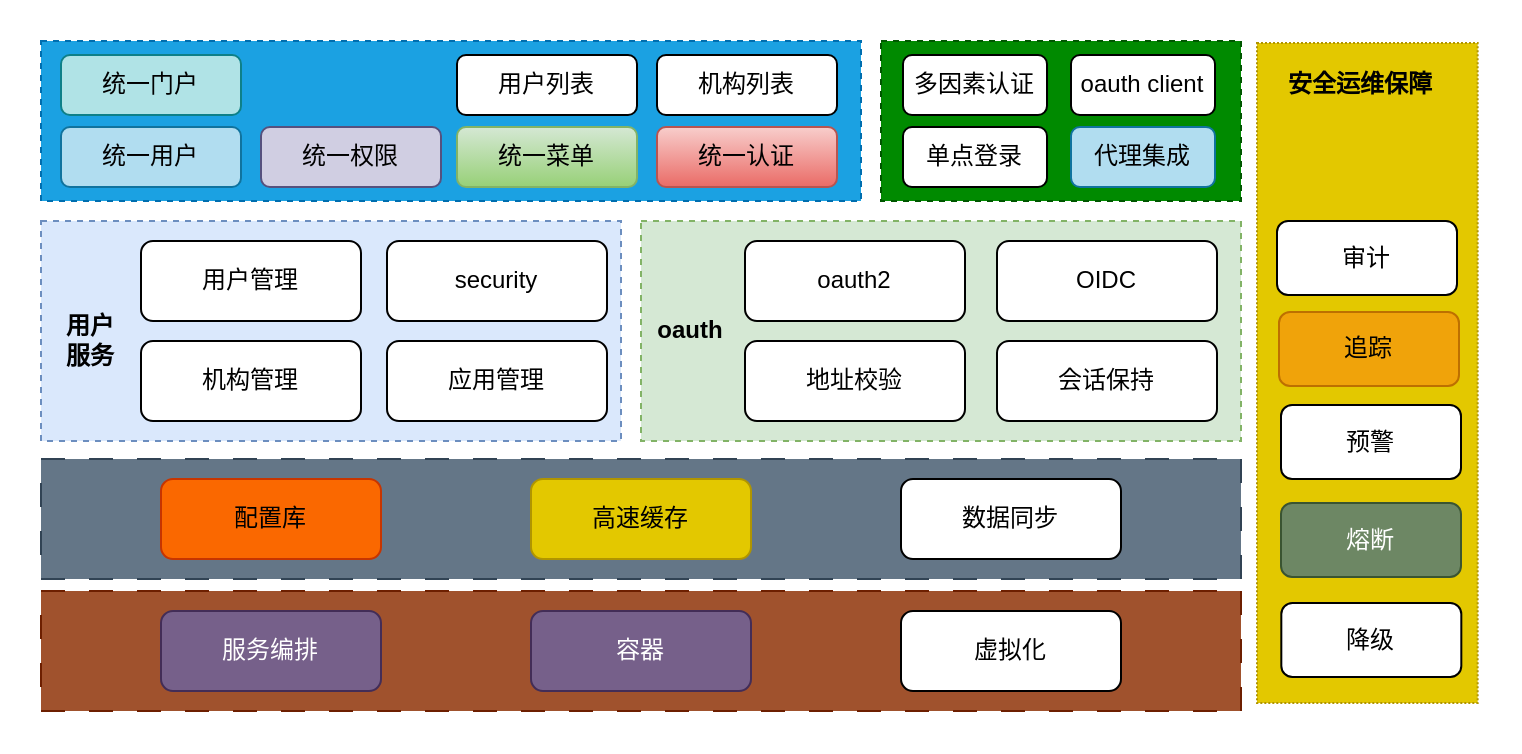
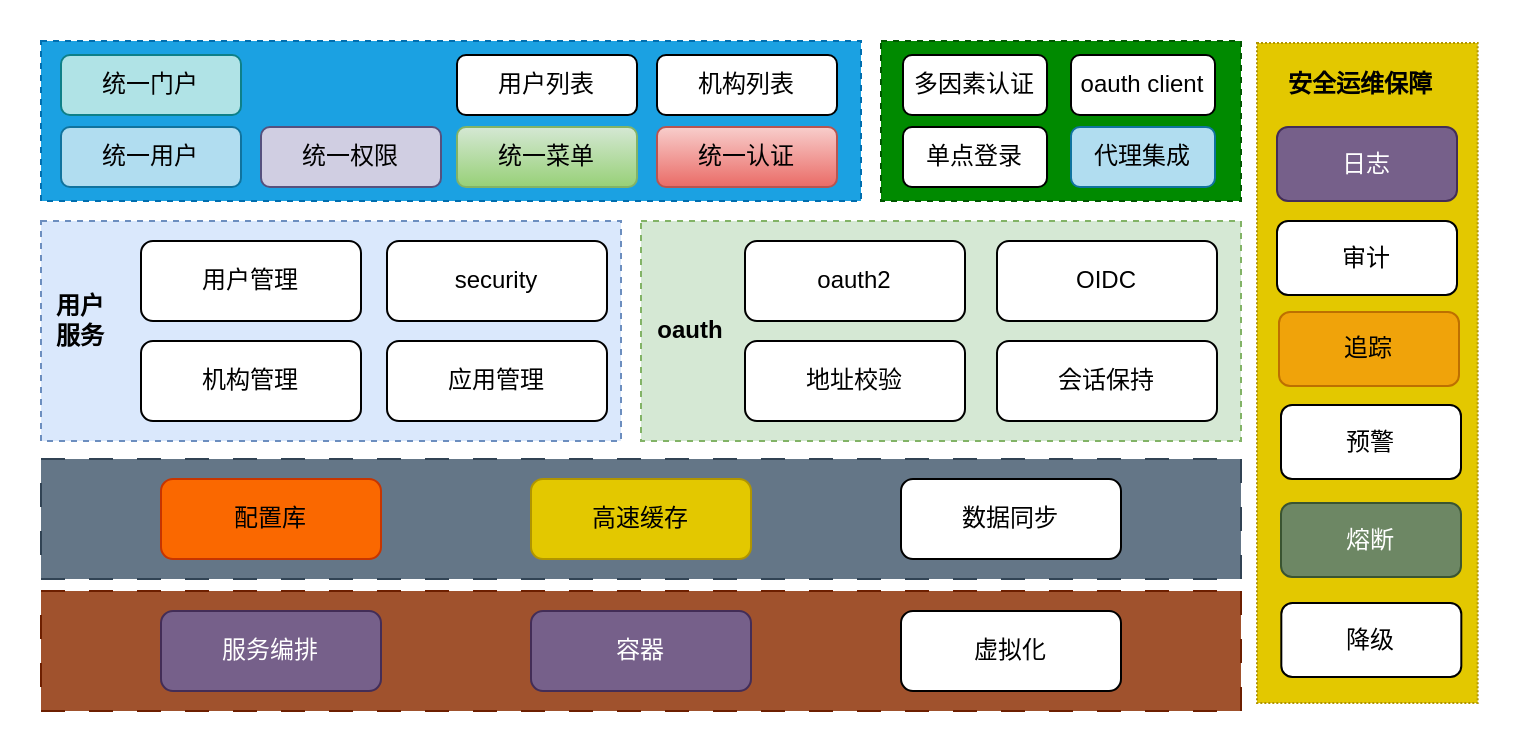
none -> (1367, 164)
(91, 341) -> (81, 321)
